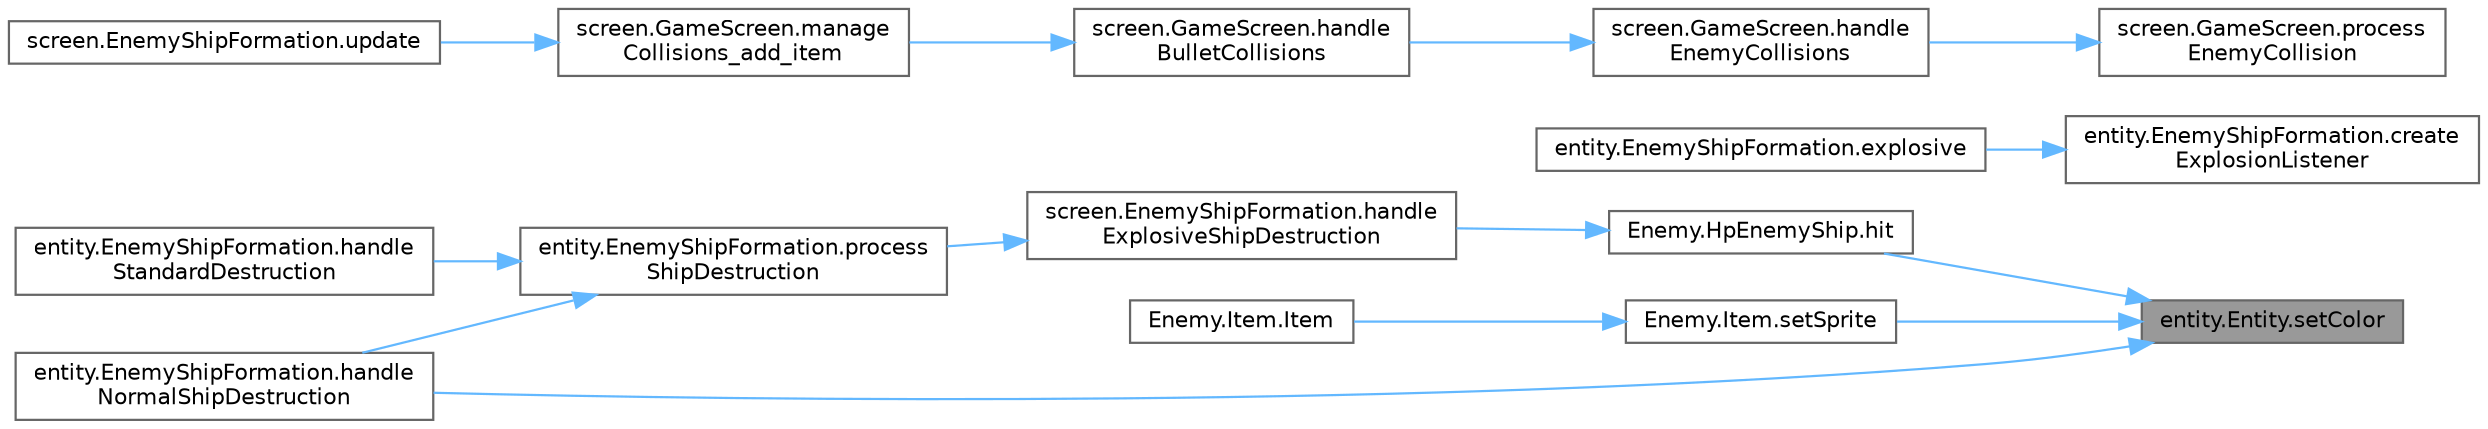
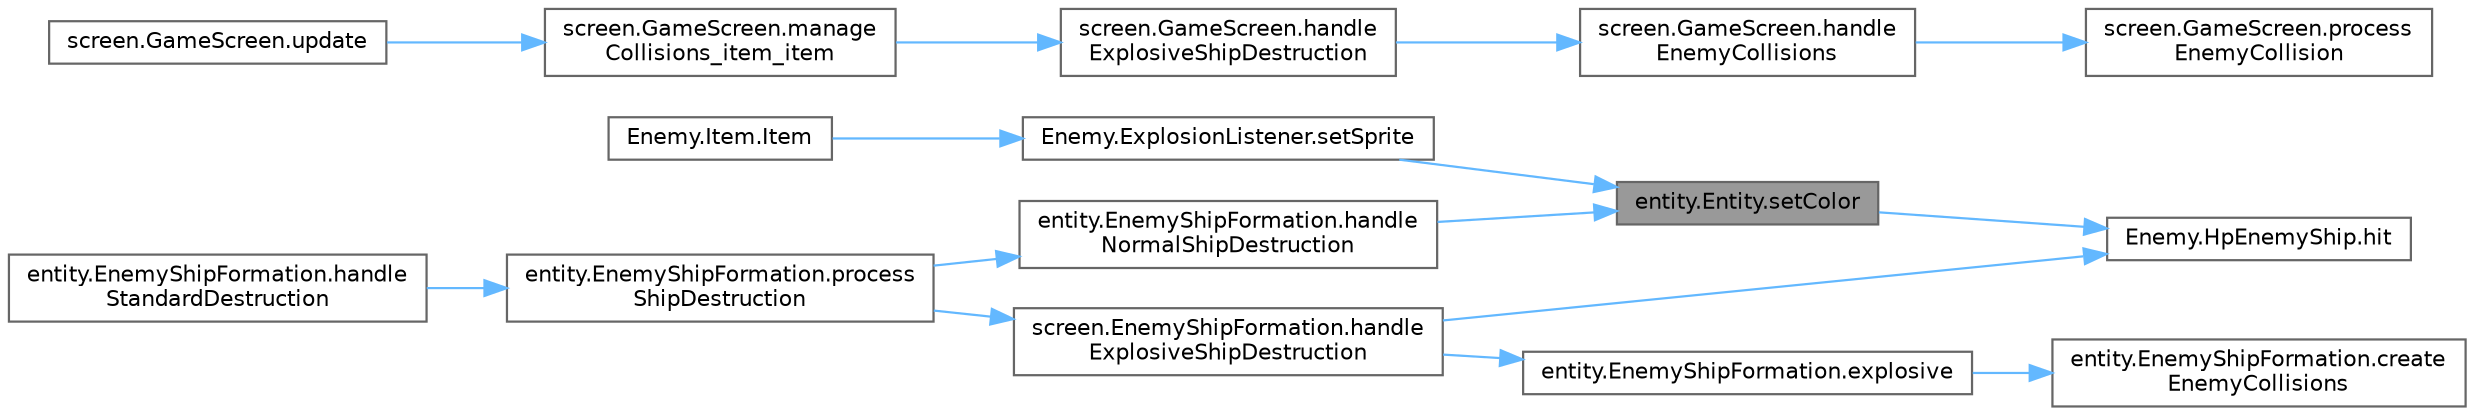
(224, 42) -> (218, 42)
(734, 42) -> (720, 42)
(1242, 42) -> (1228, 42)
(2272, 150) -> (2259, 373)
(2006, 275) -> (1982, 220)
(1761, 322) -> (1228, 138)
(468, 327) -> (965, 262)
none -> (1472, 356)
